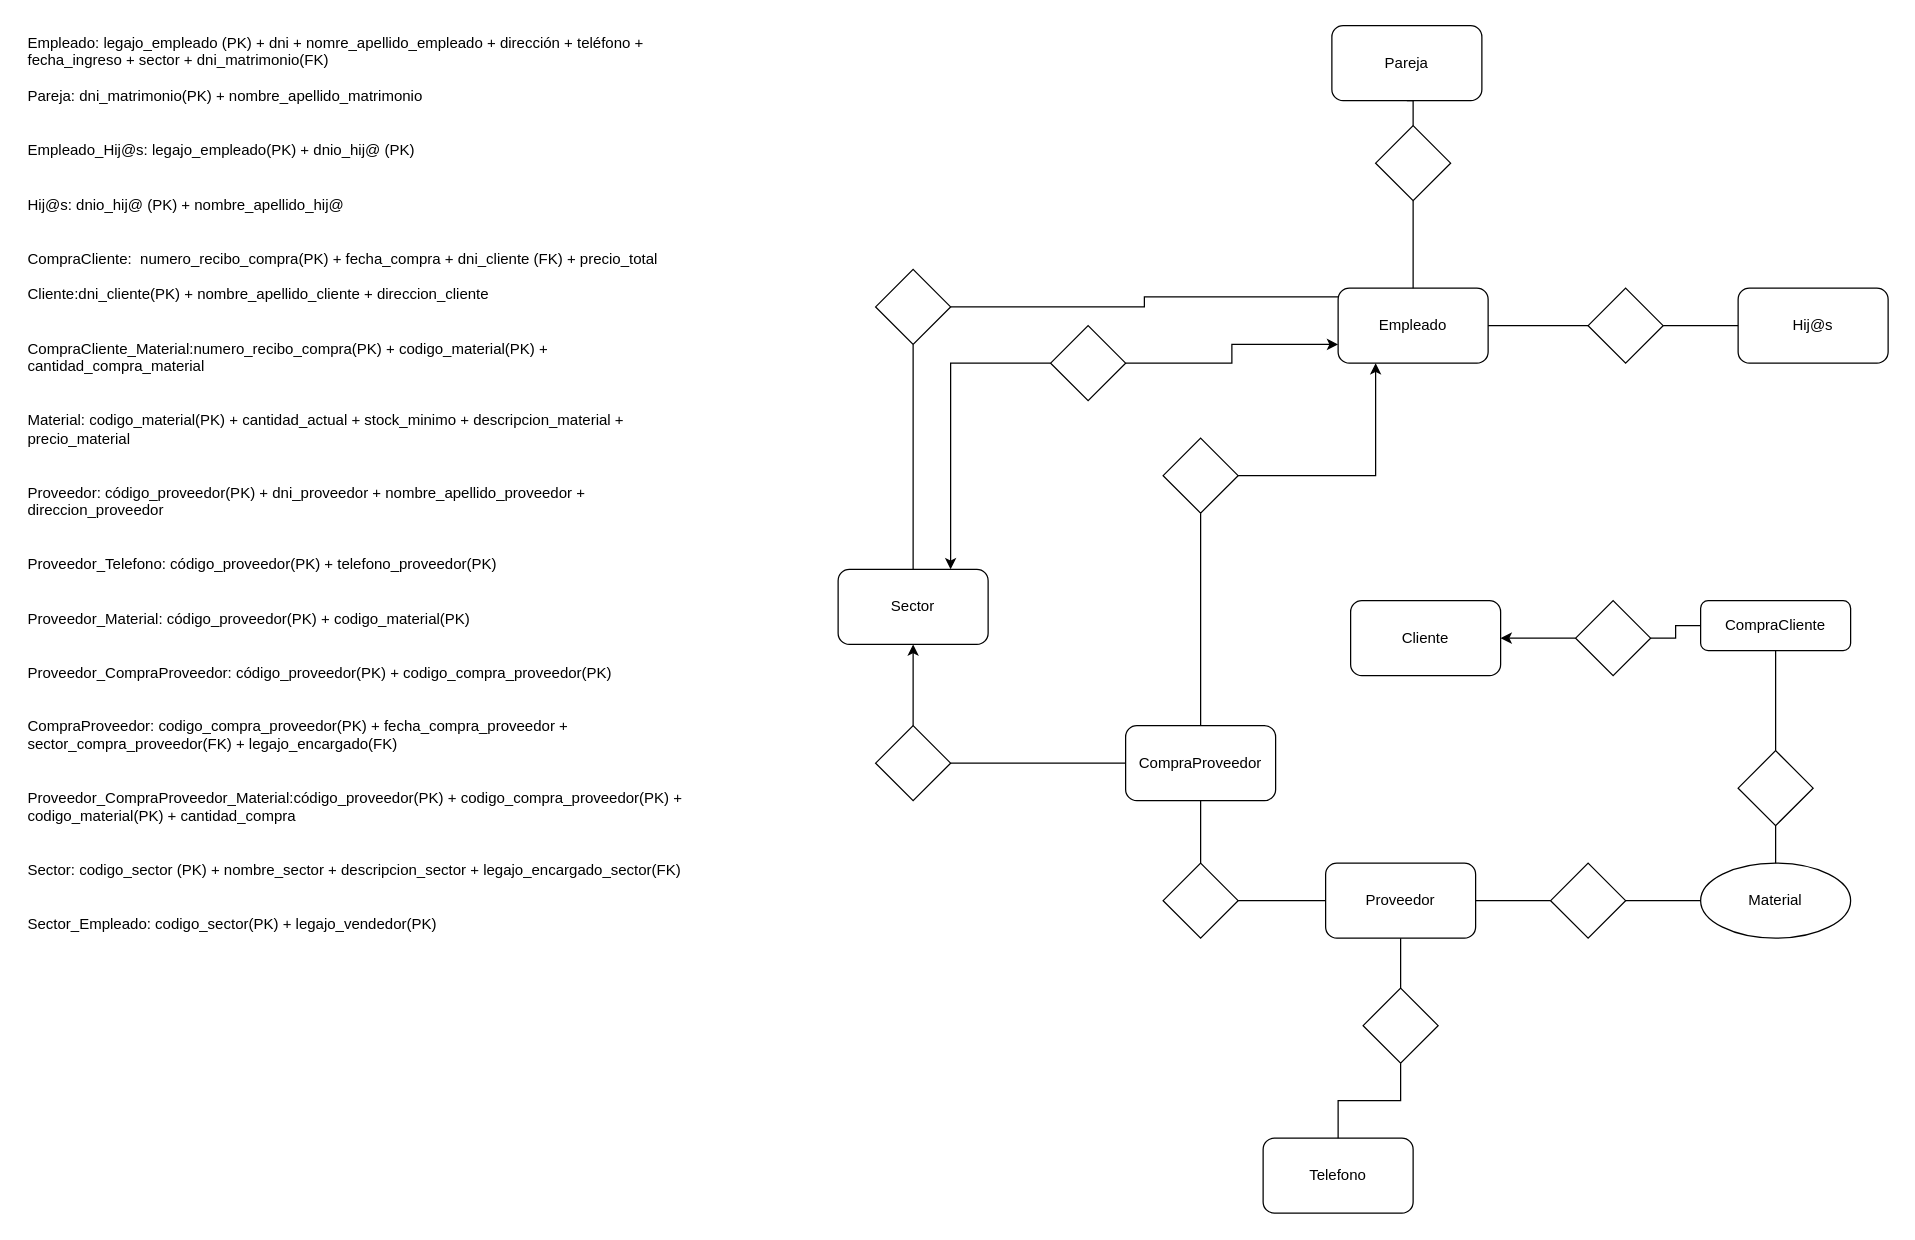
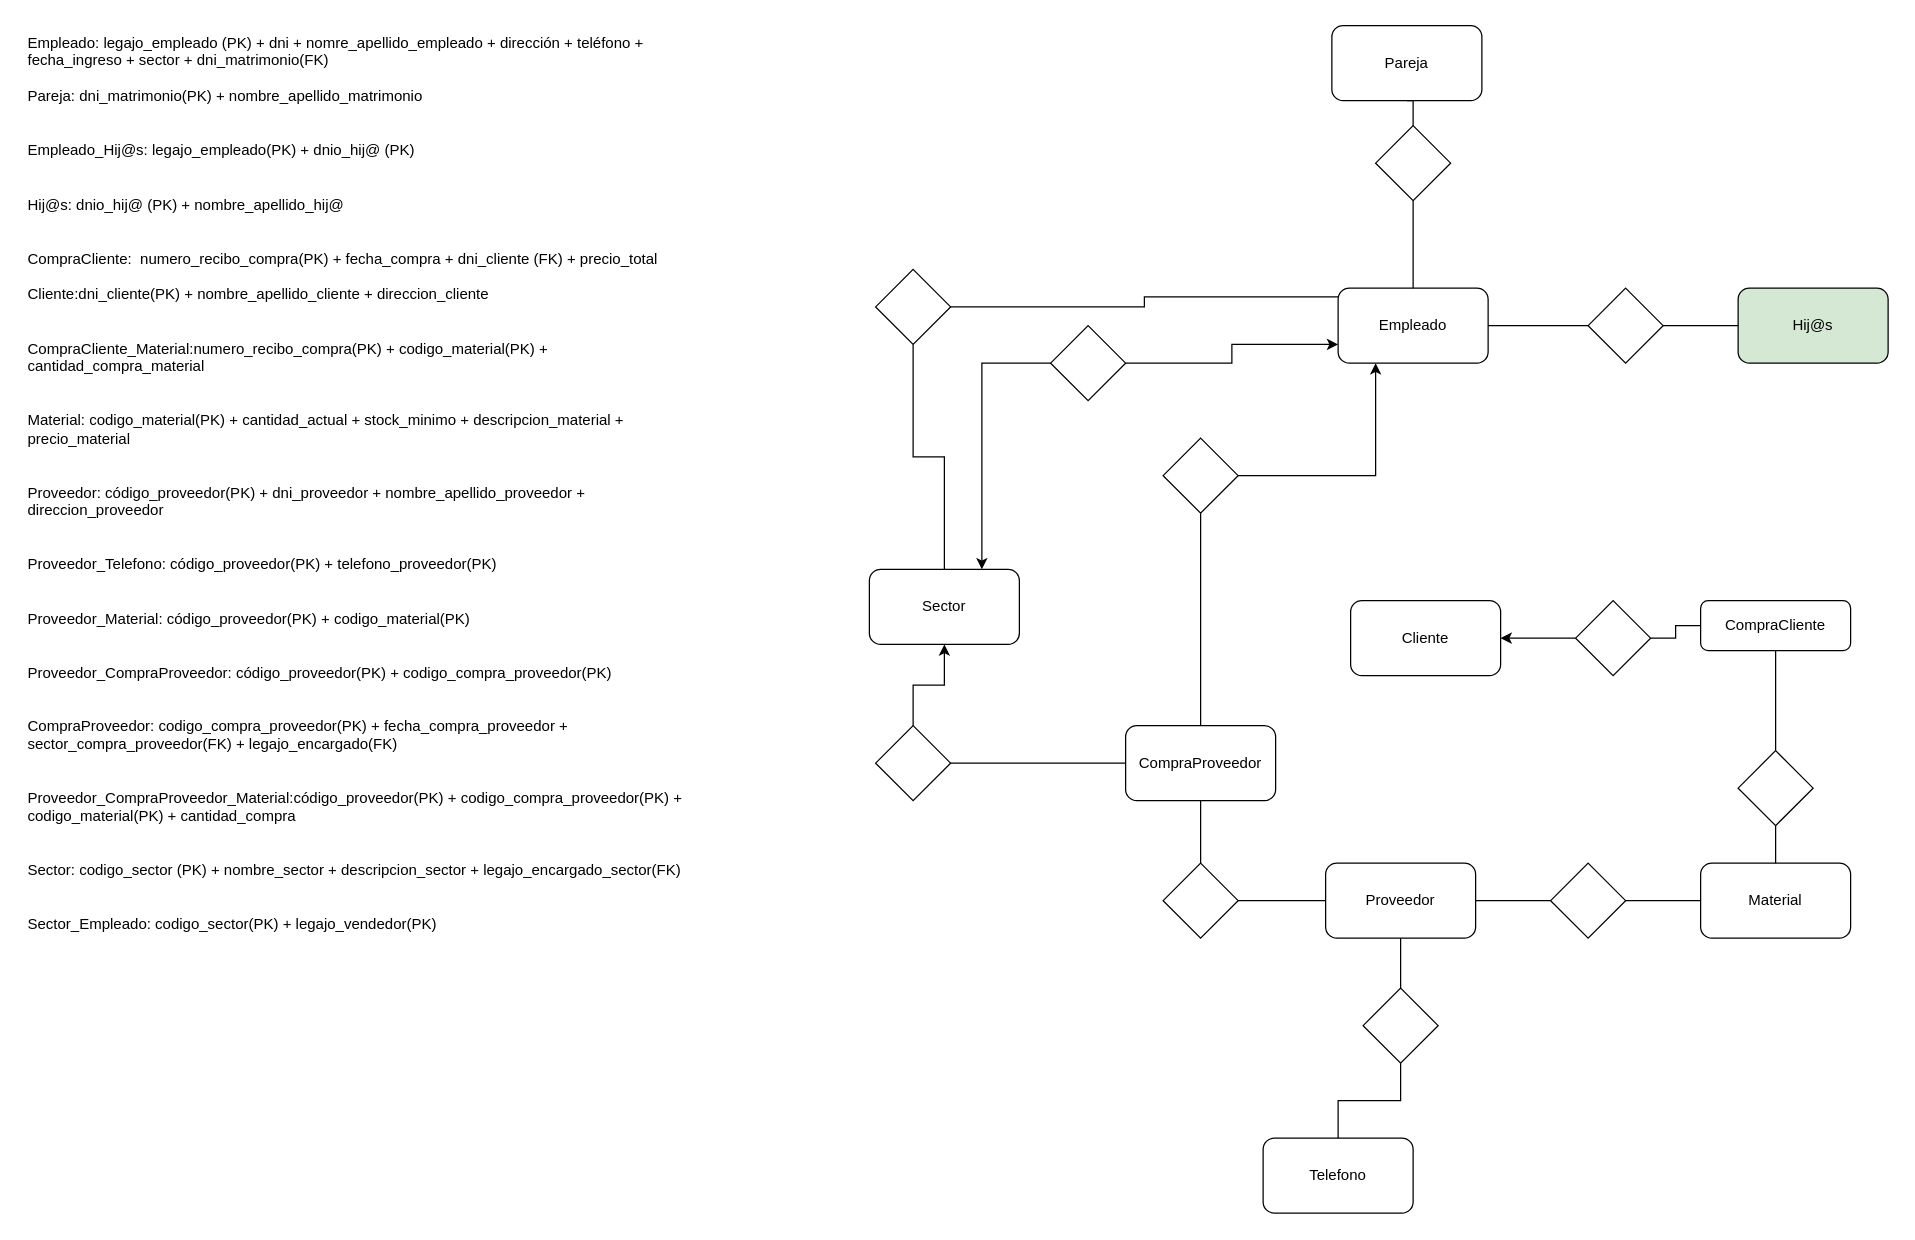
(1813, 326) -> (1813, 326)
(913, 607) -> (944, 607)
(1776, 901) -> (1776, 901)
